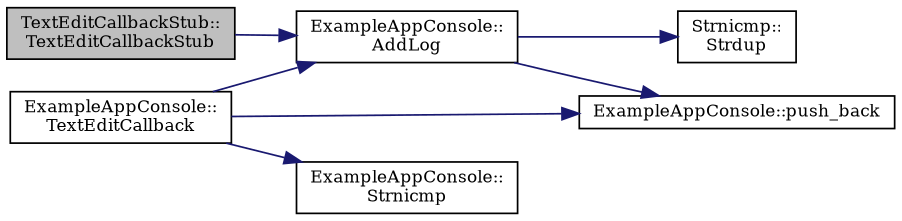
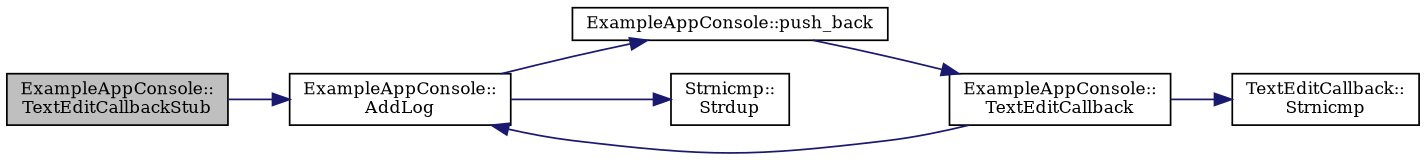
(121, 33) -> (117, 99)
(397, 115) -> (877, 54)
(407, 188) -> (1326, 99)
